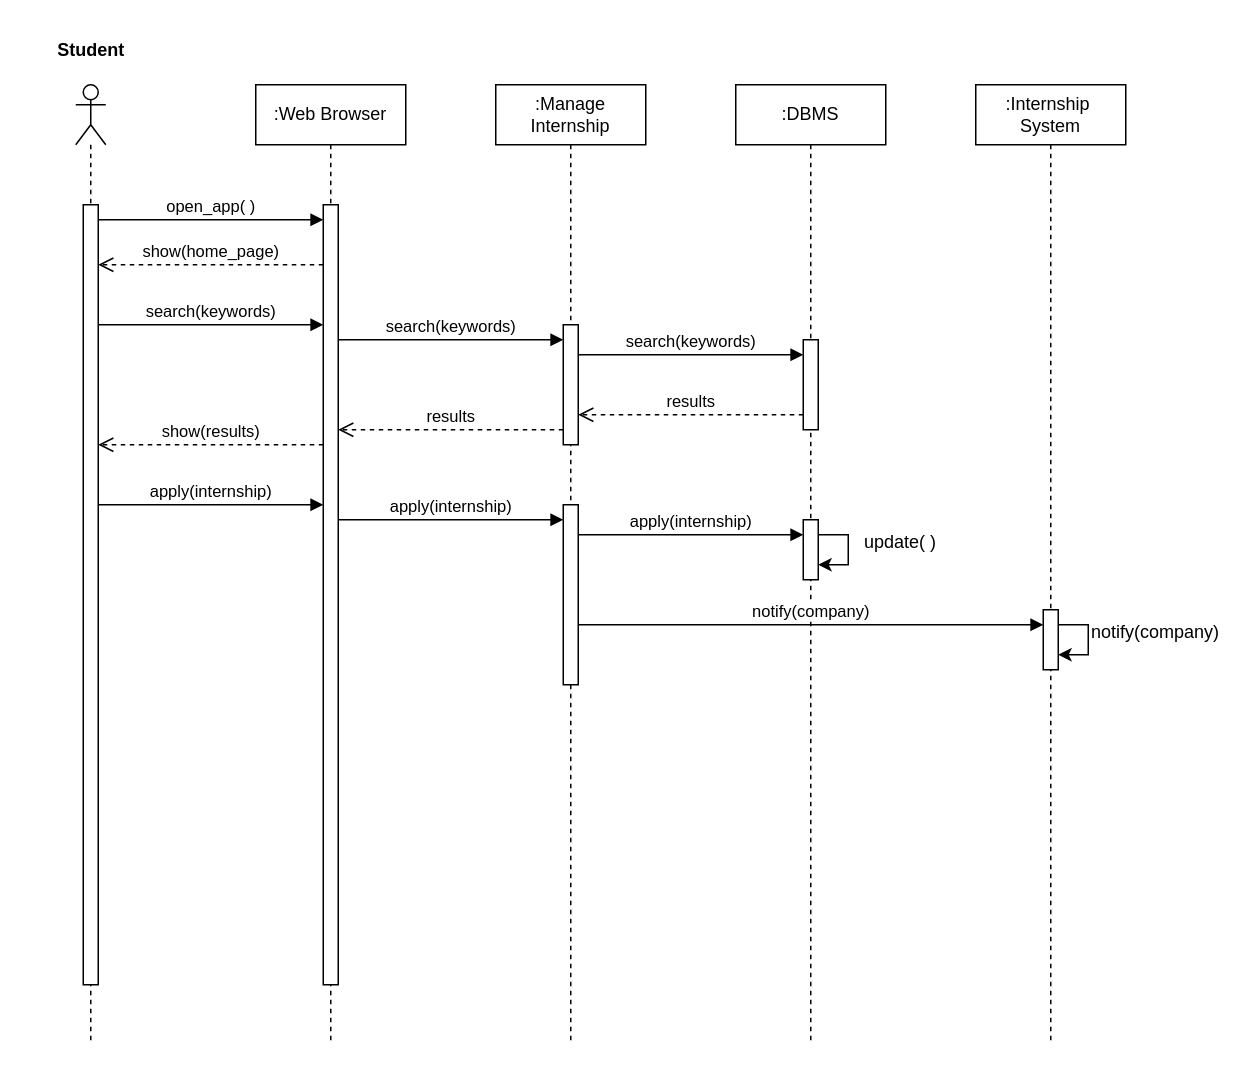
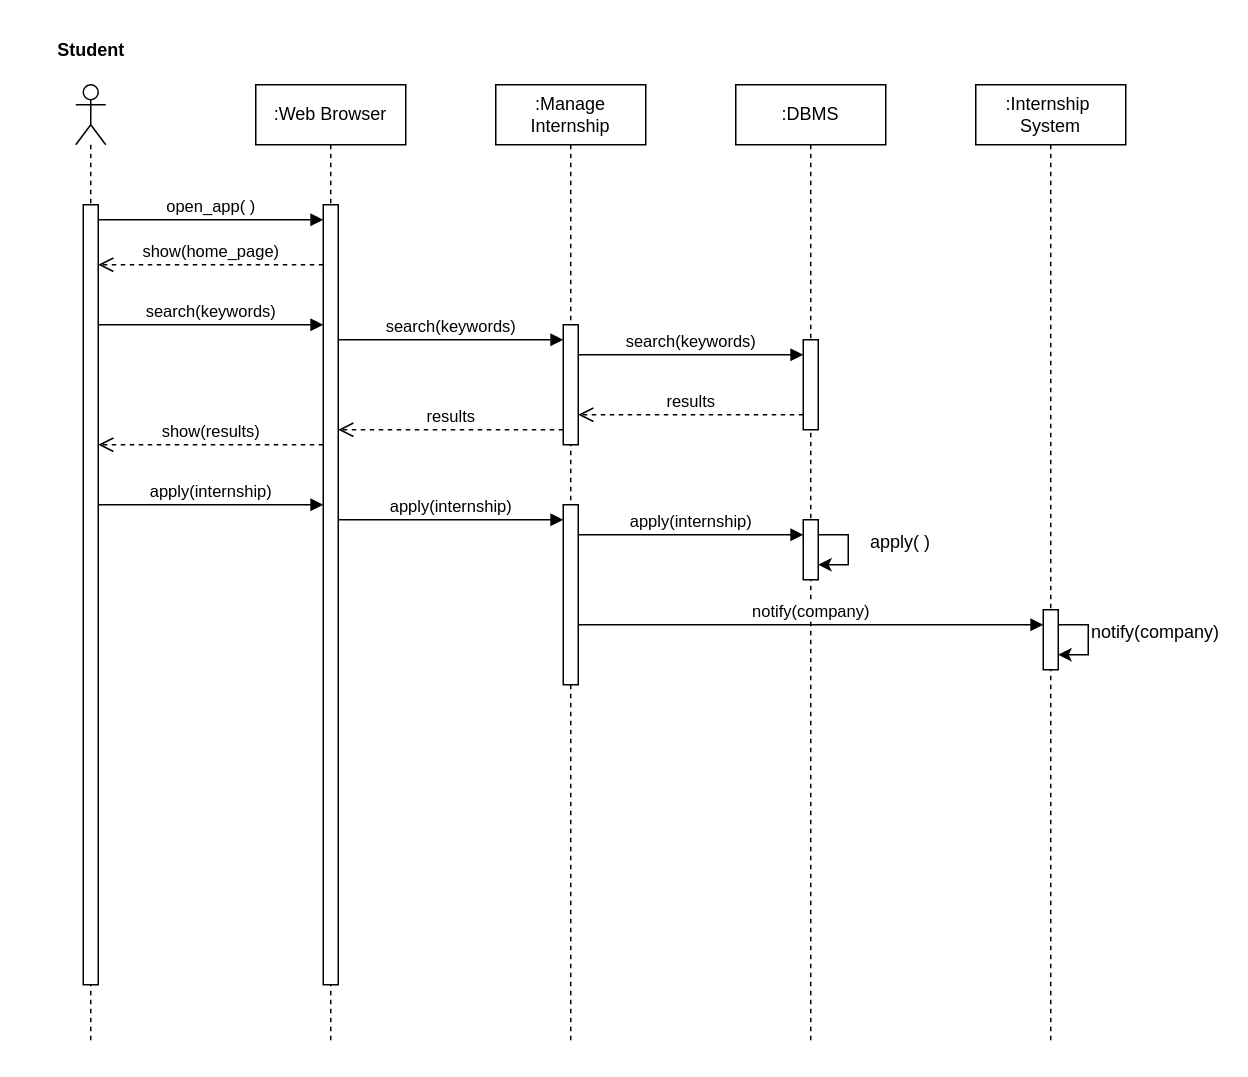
(901, 542) -> (901, 542)
